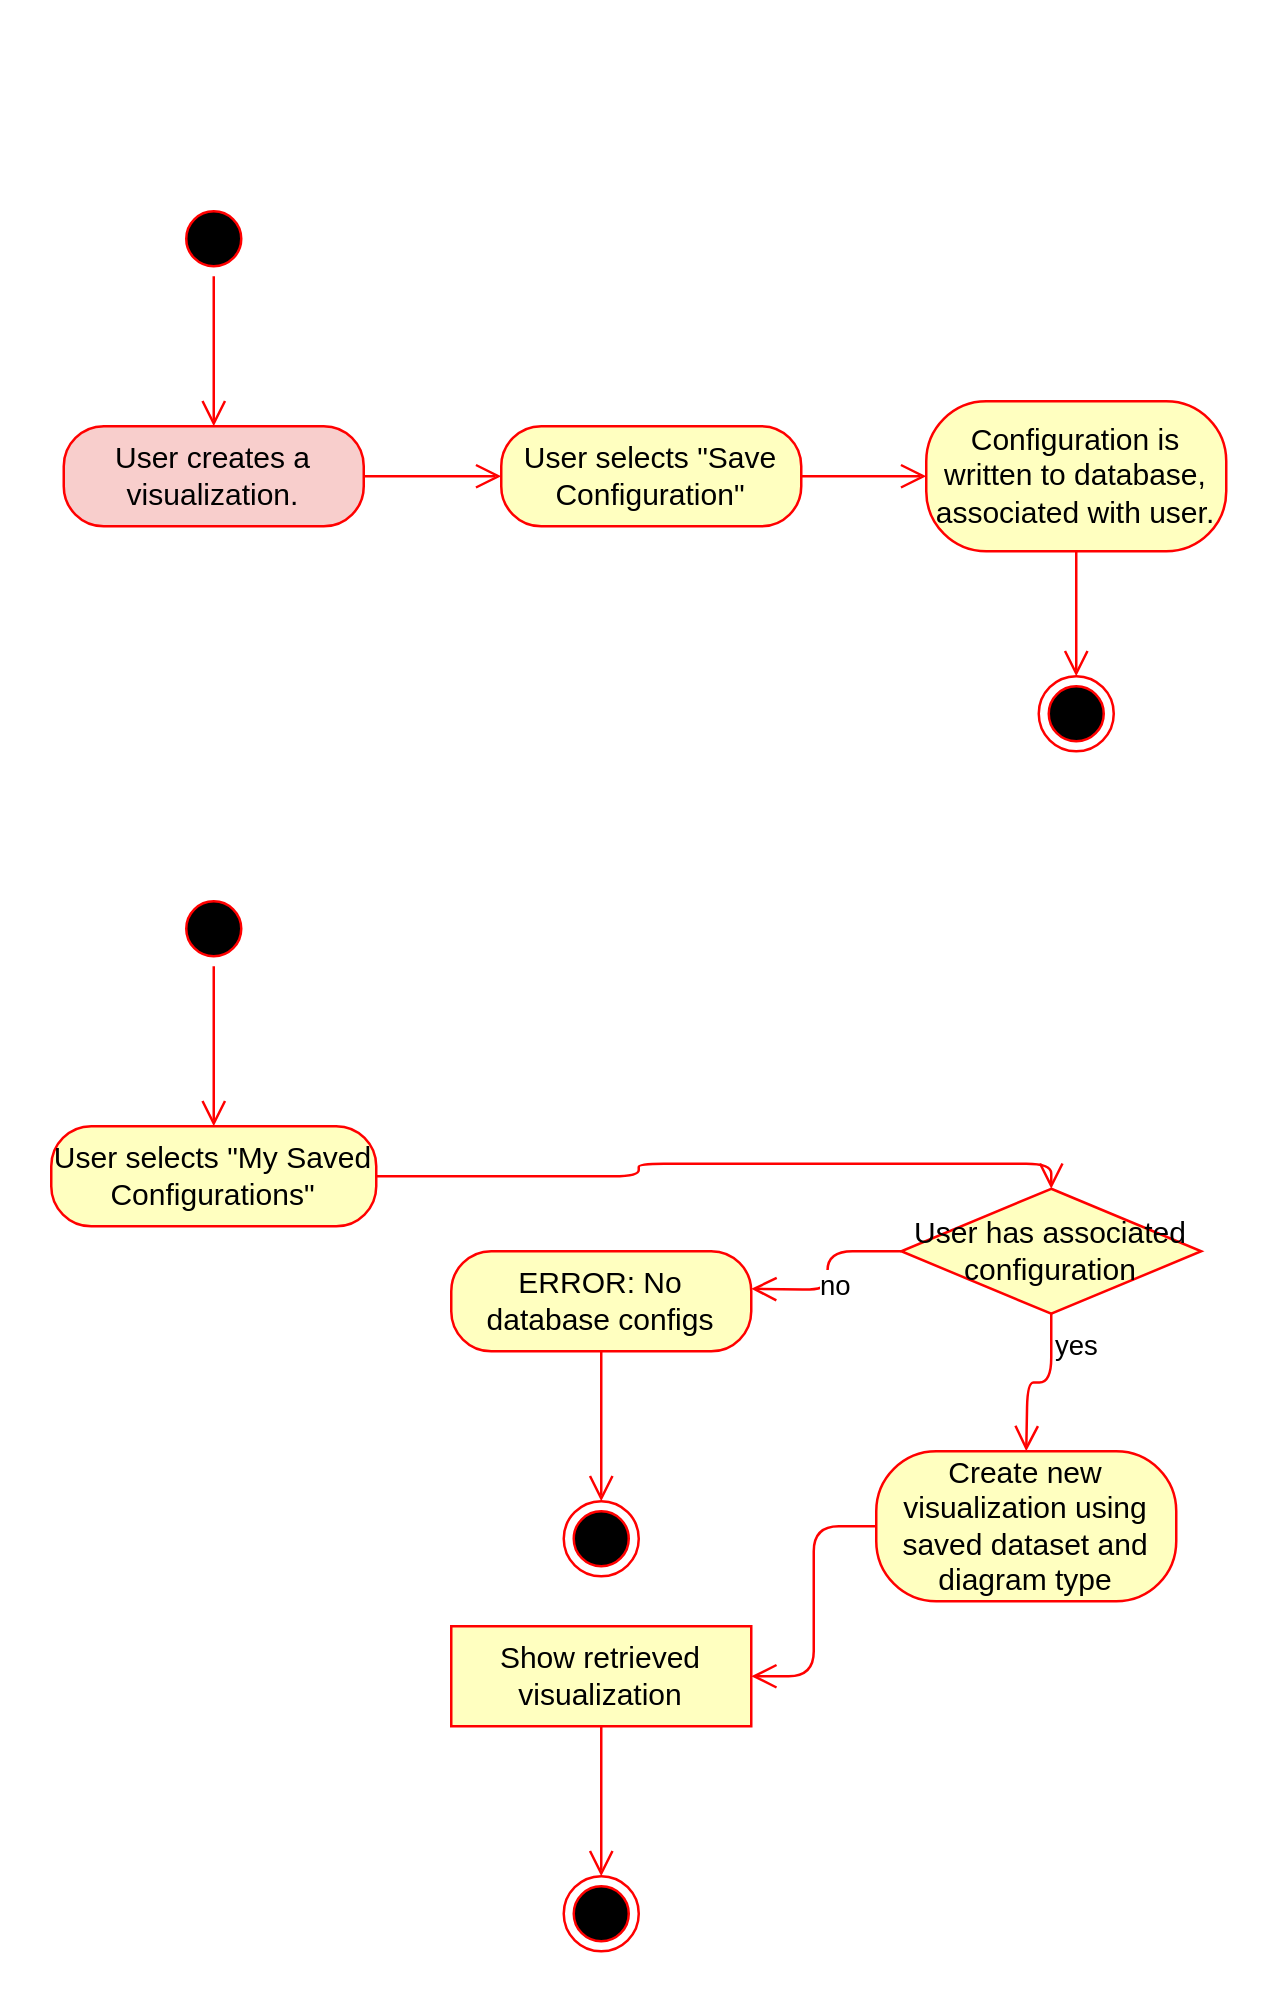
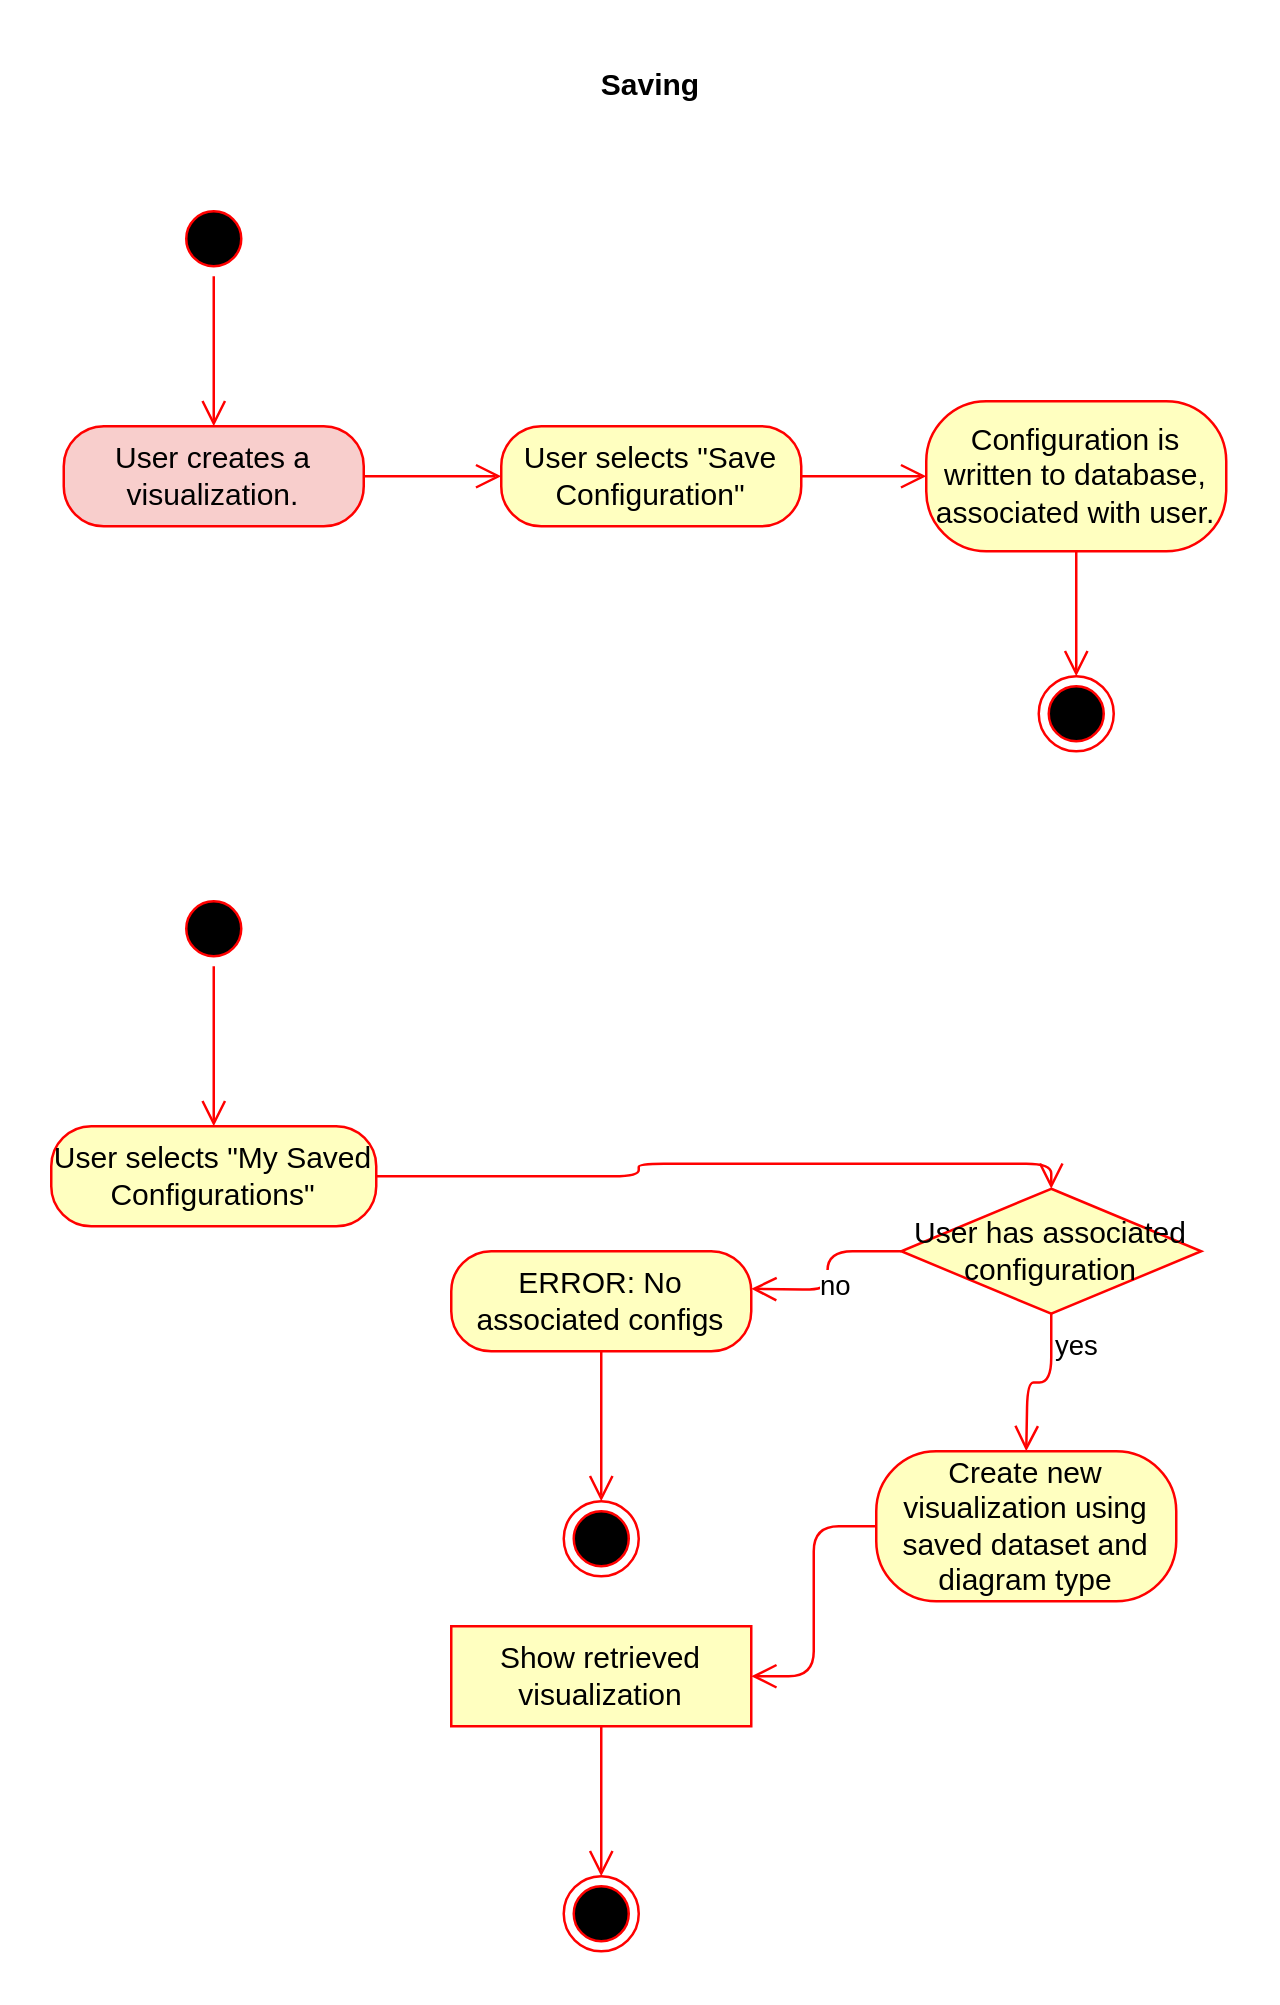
none -> (651, 84)
(601, 1301) -> (601, 1301)
